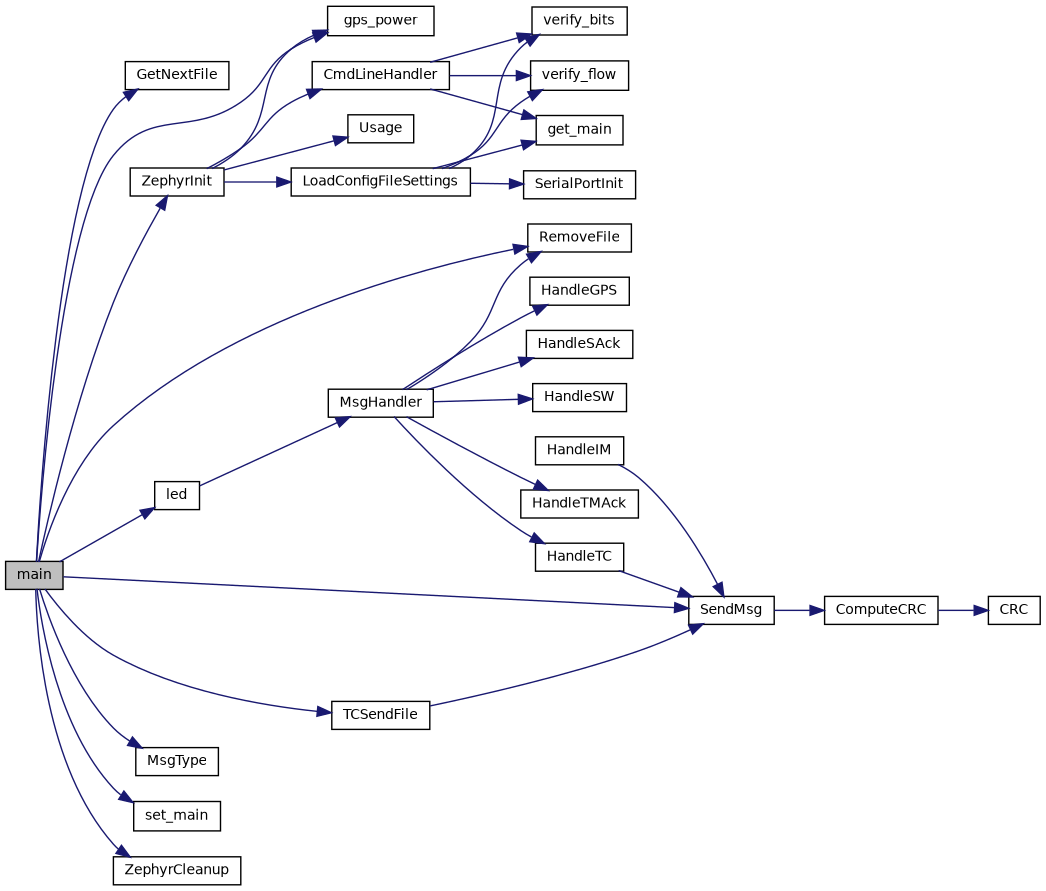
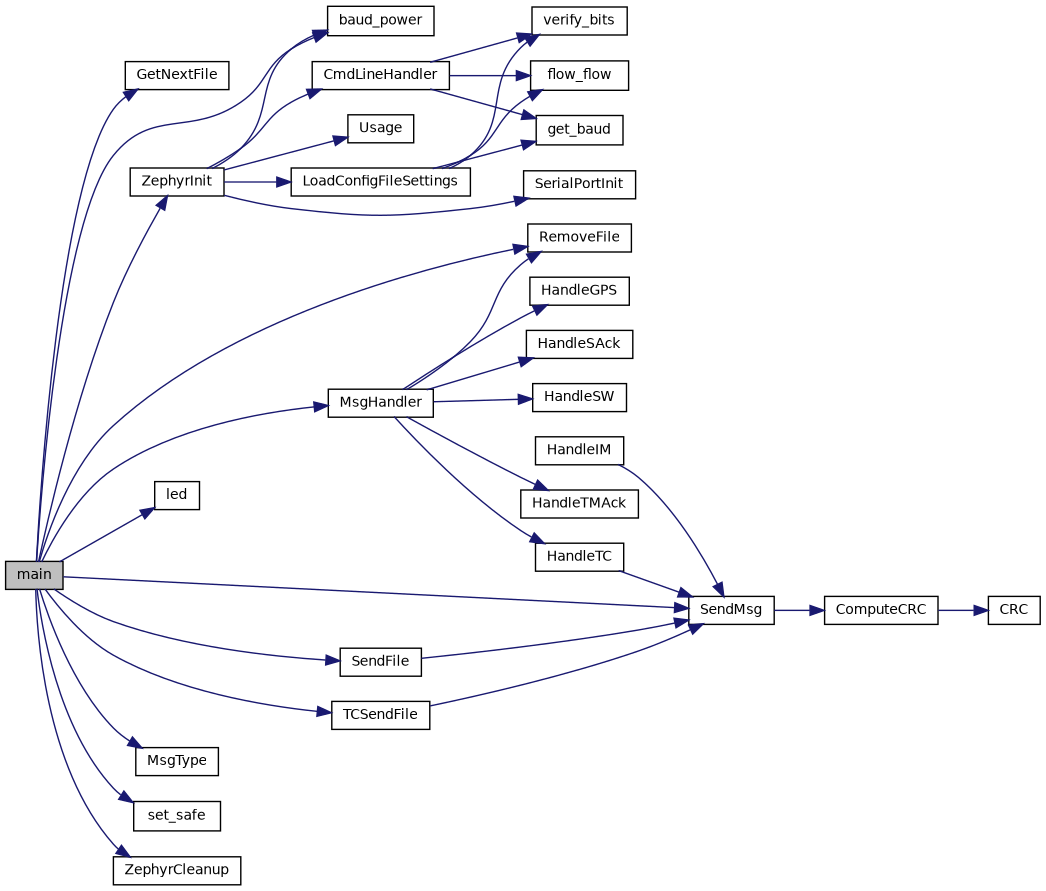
(381, 21) -> (381, 21)
(580, 76) -> (580, 76)
(580, 130) -> (580, 130)
(490, 184) -> (369, 215)
(268, 454) -> (154, 447)
none -> (381, 662)
(177, 816) -> (177, 816)
